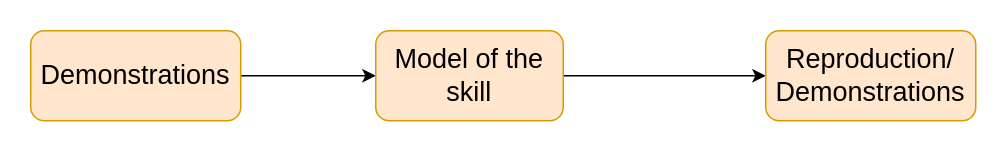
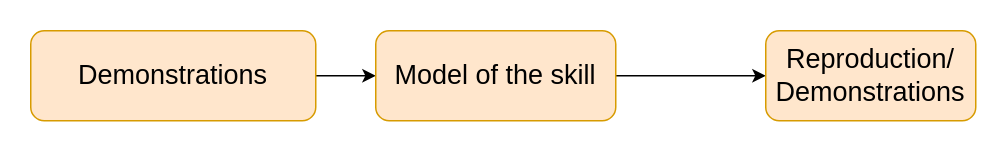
(136, 76) -> (173, 76)
(470, 76) -> (496, 76)
